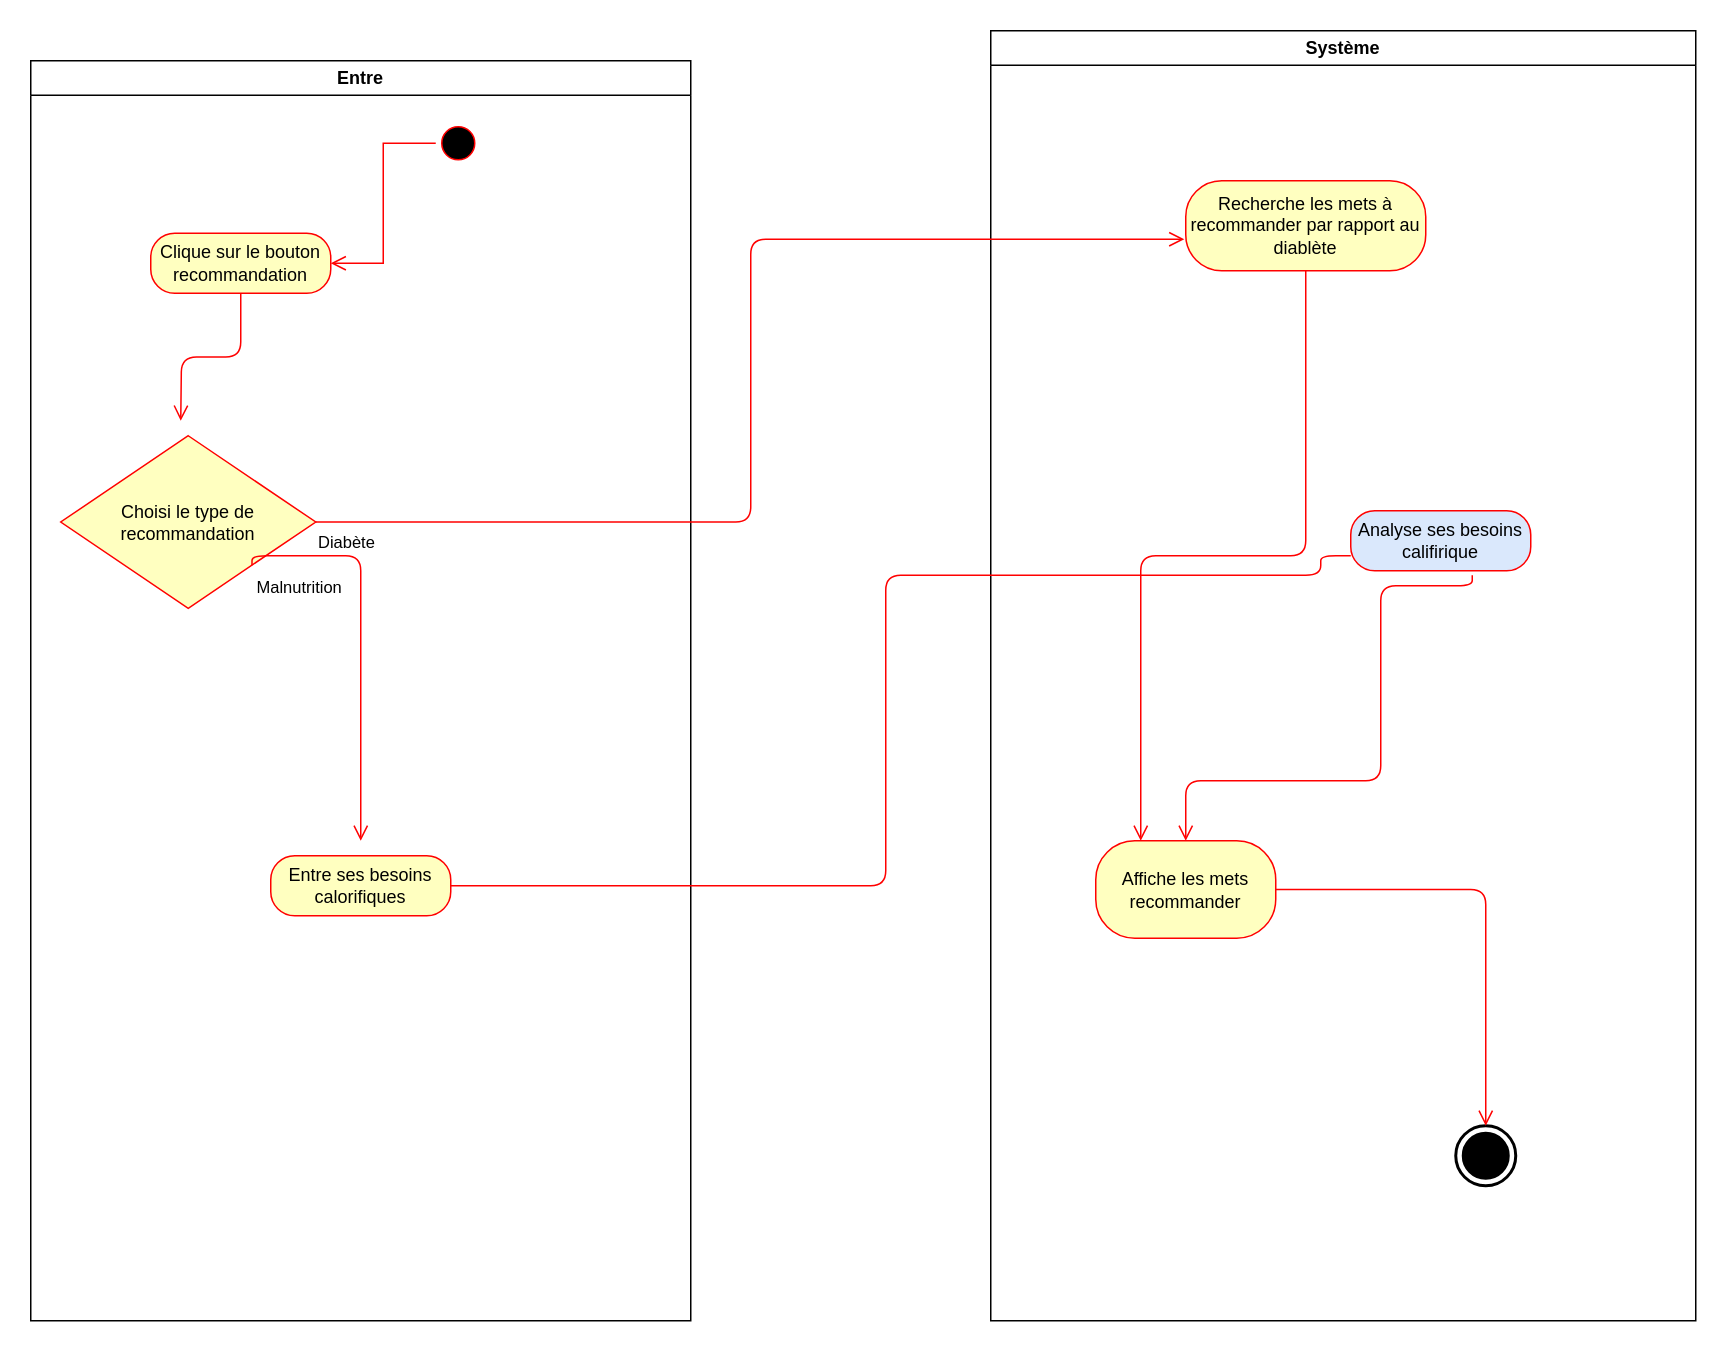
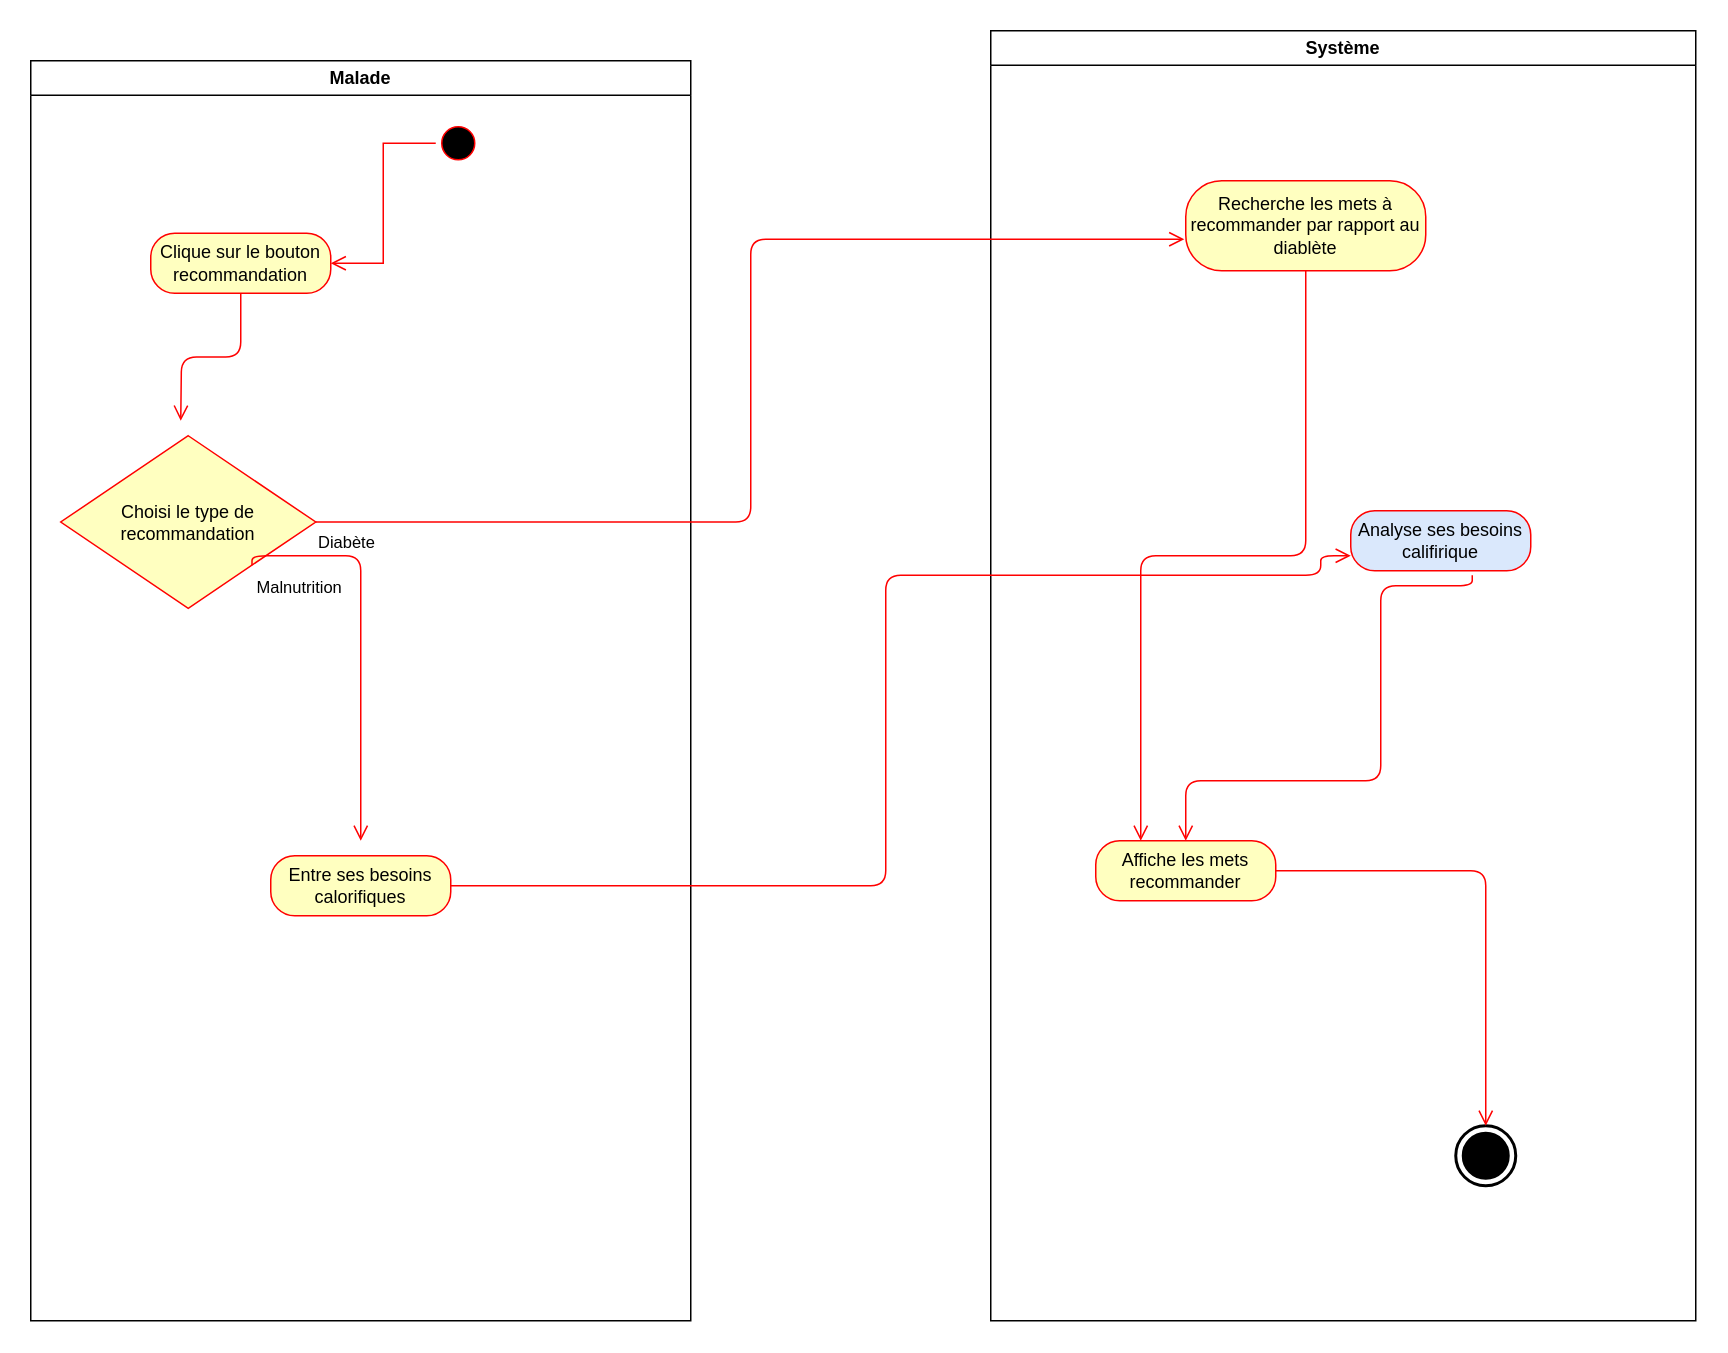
(361, 79) -> (361, 79)
(1344, 556) -> (1343, 556)
(1186, 890) -> (1186, 871)
